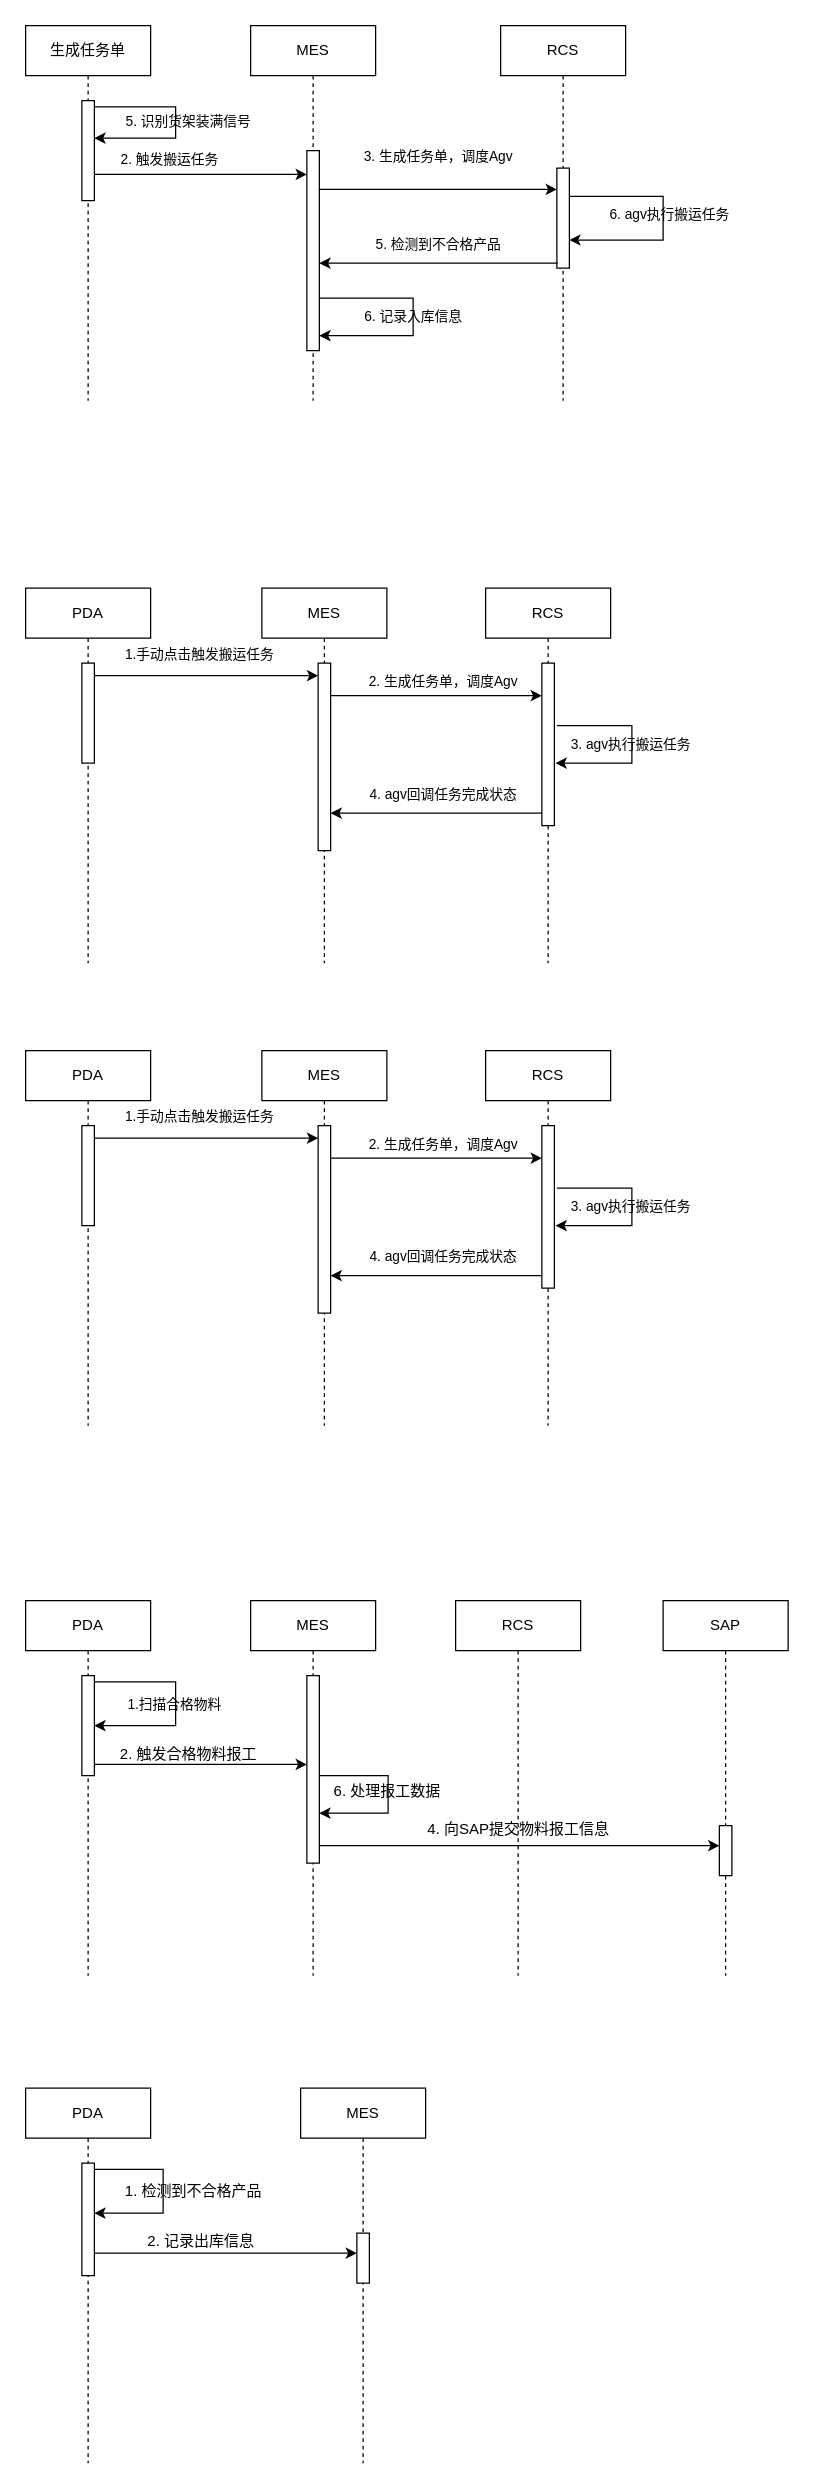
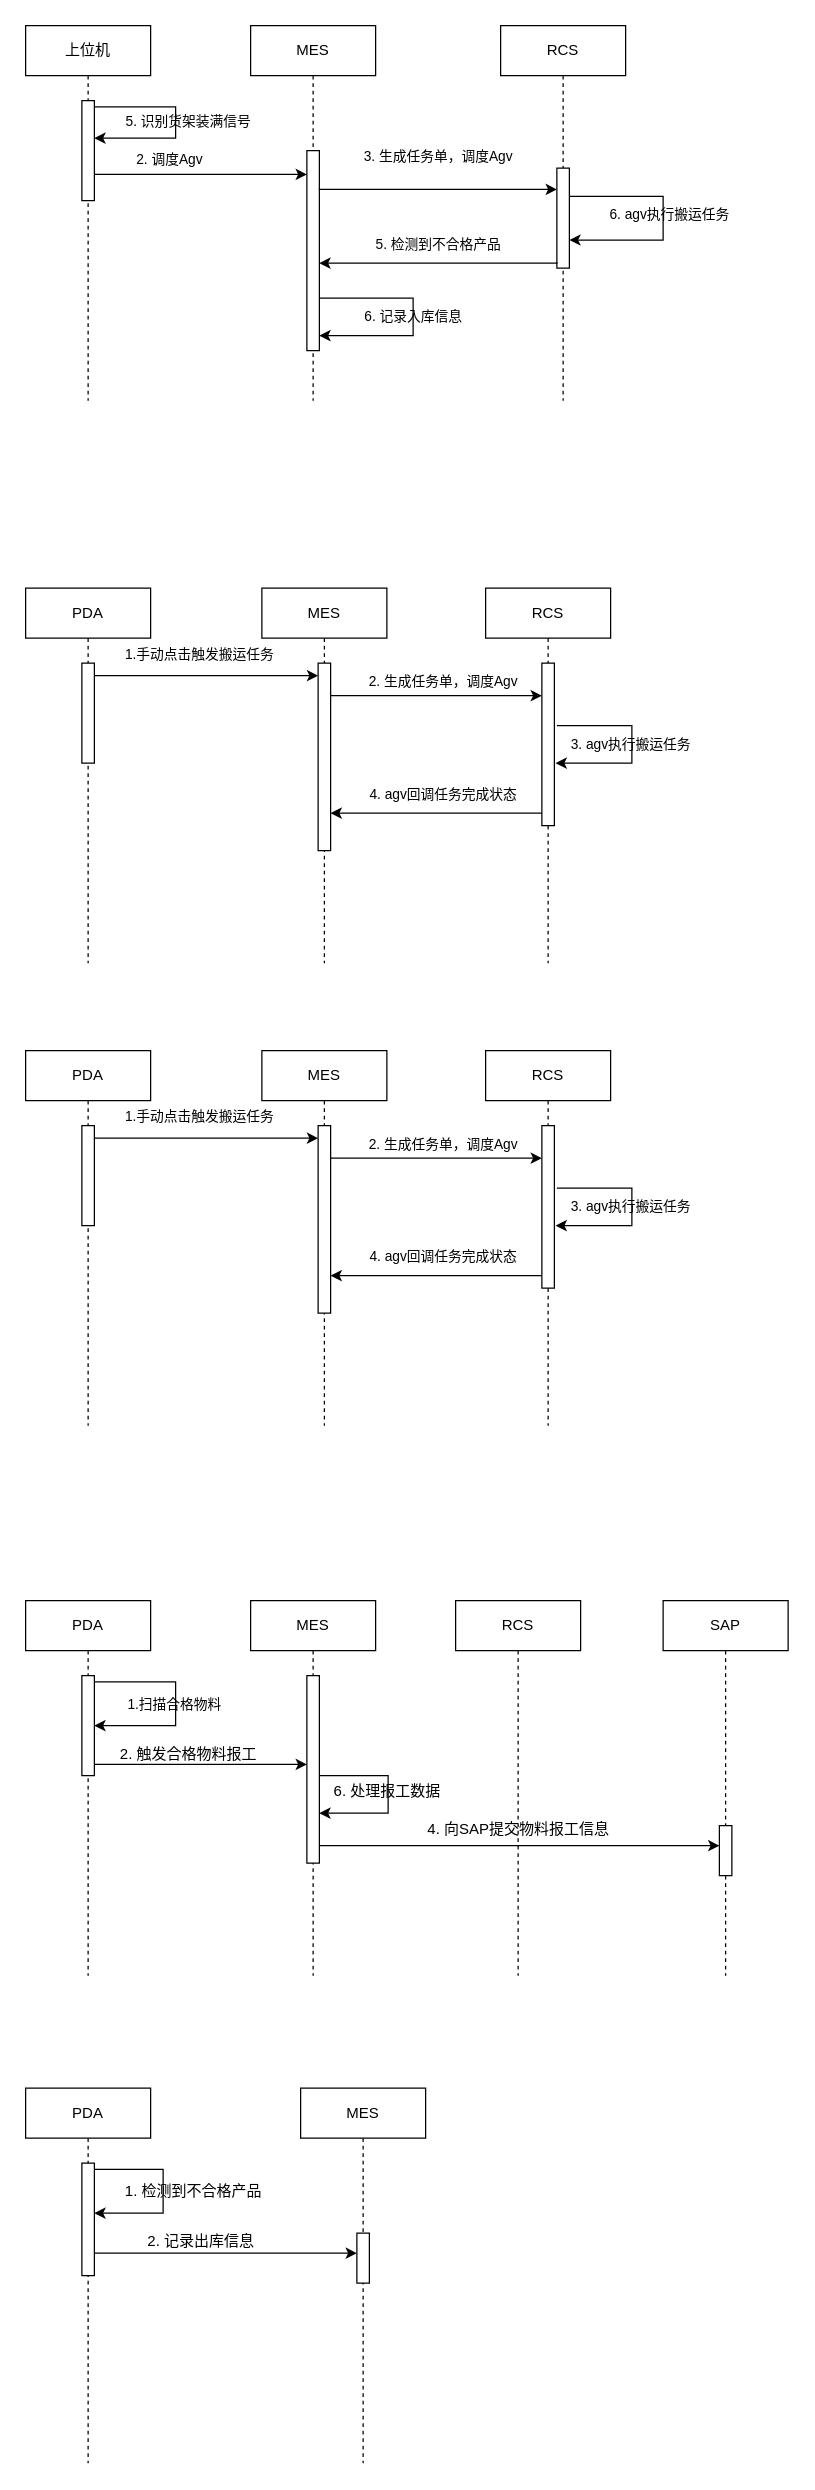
(88, 51) -> (88, 51)
(170, 159) -> (170, 159)
